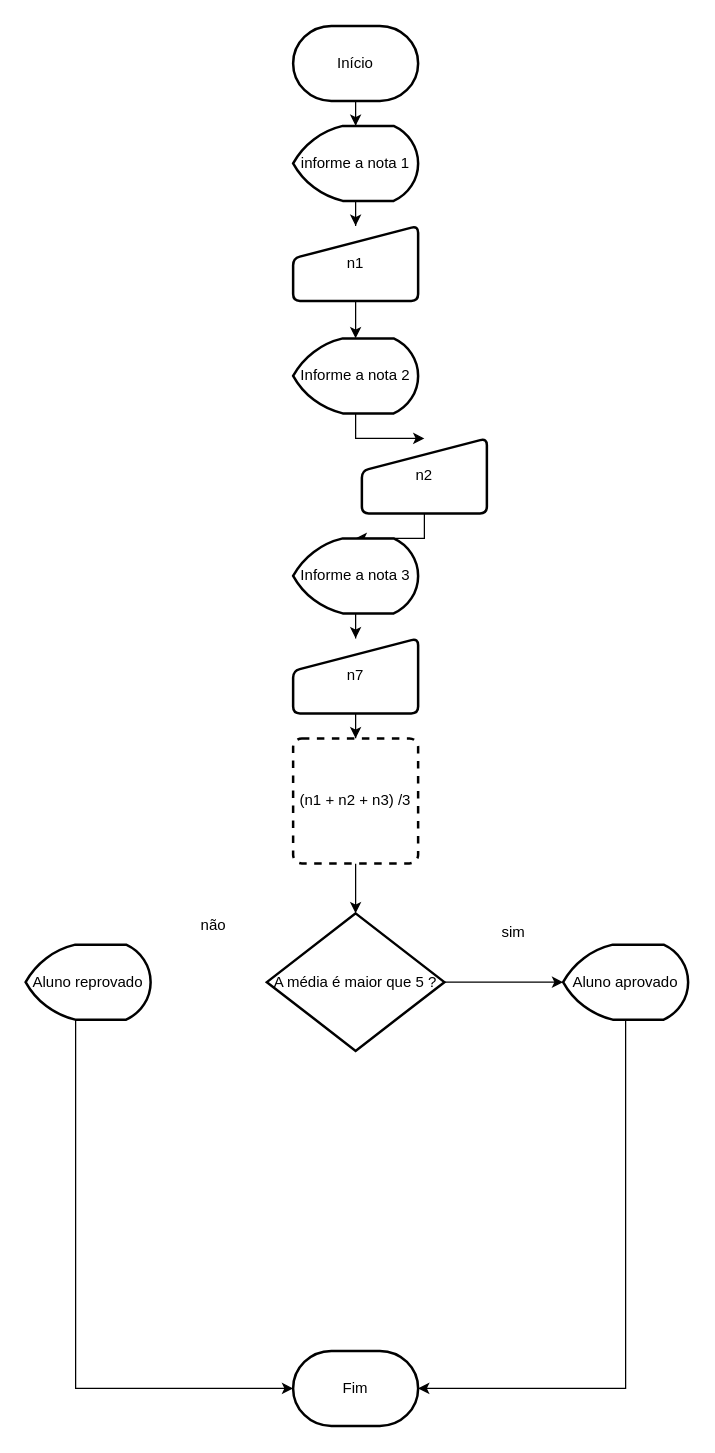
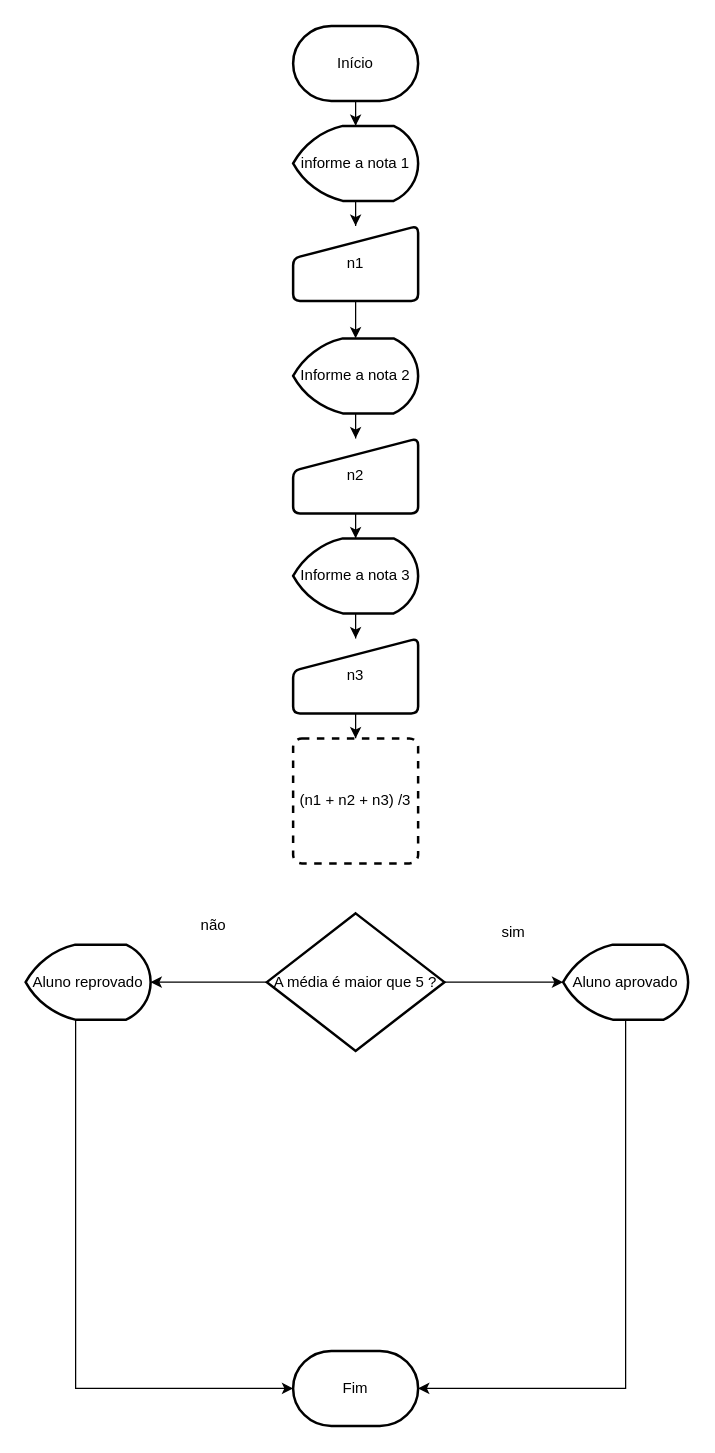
(424, 476) -> (356, 476)
(356, 676) -> (356, 676)
(356, 884) -> none
none -> (213, 982)
